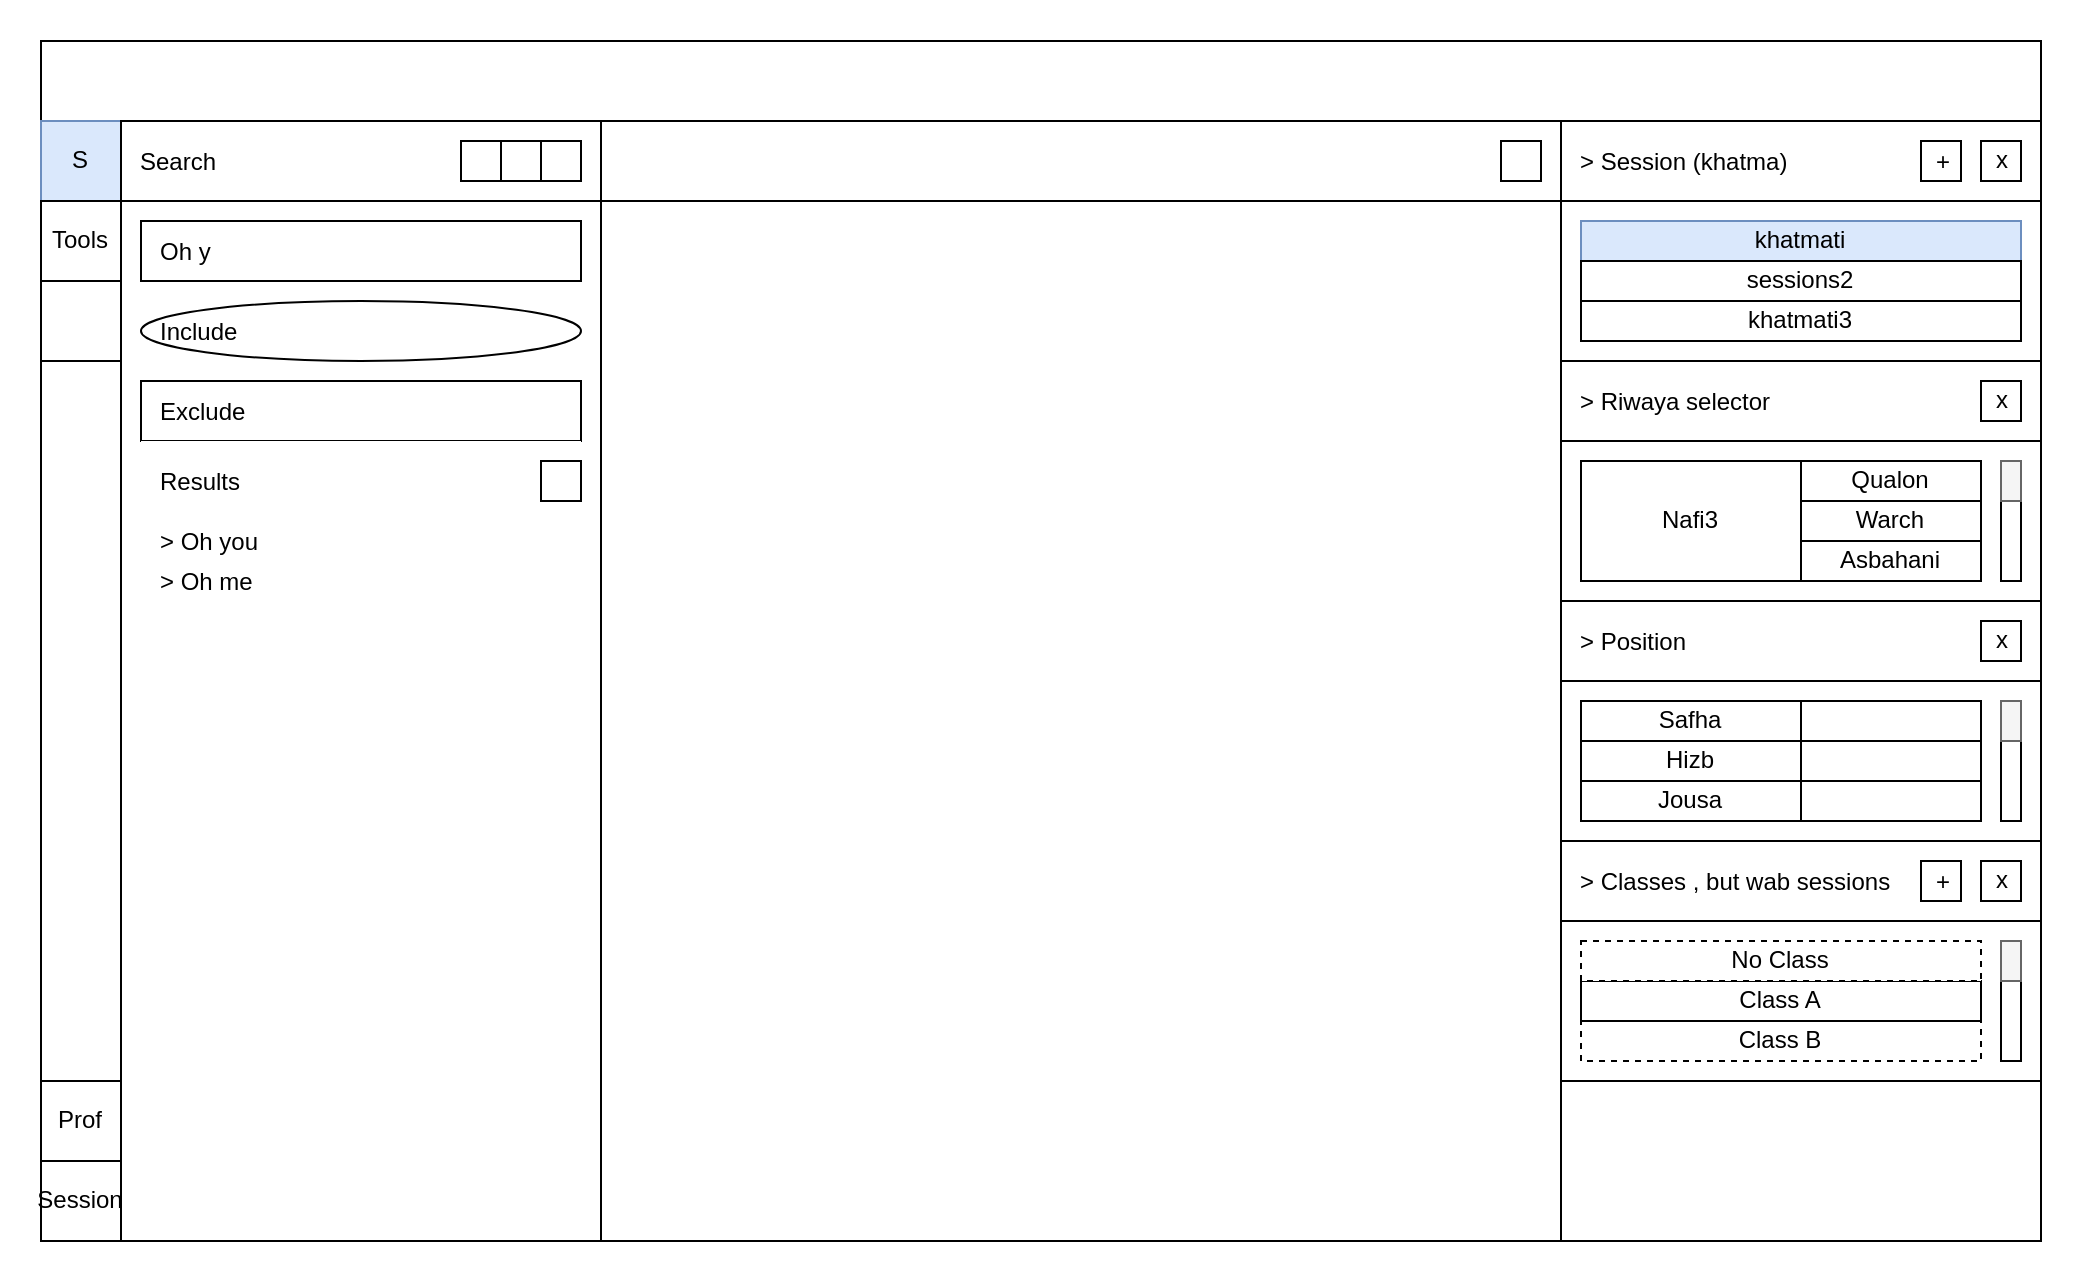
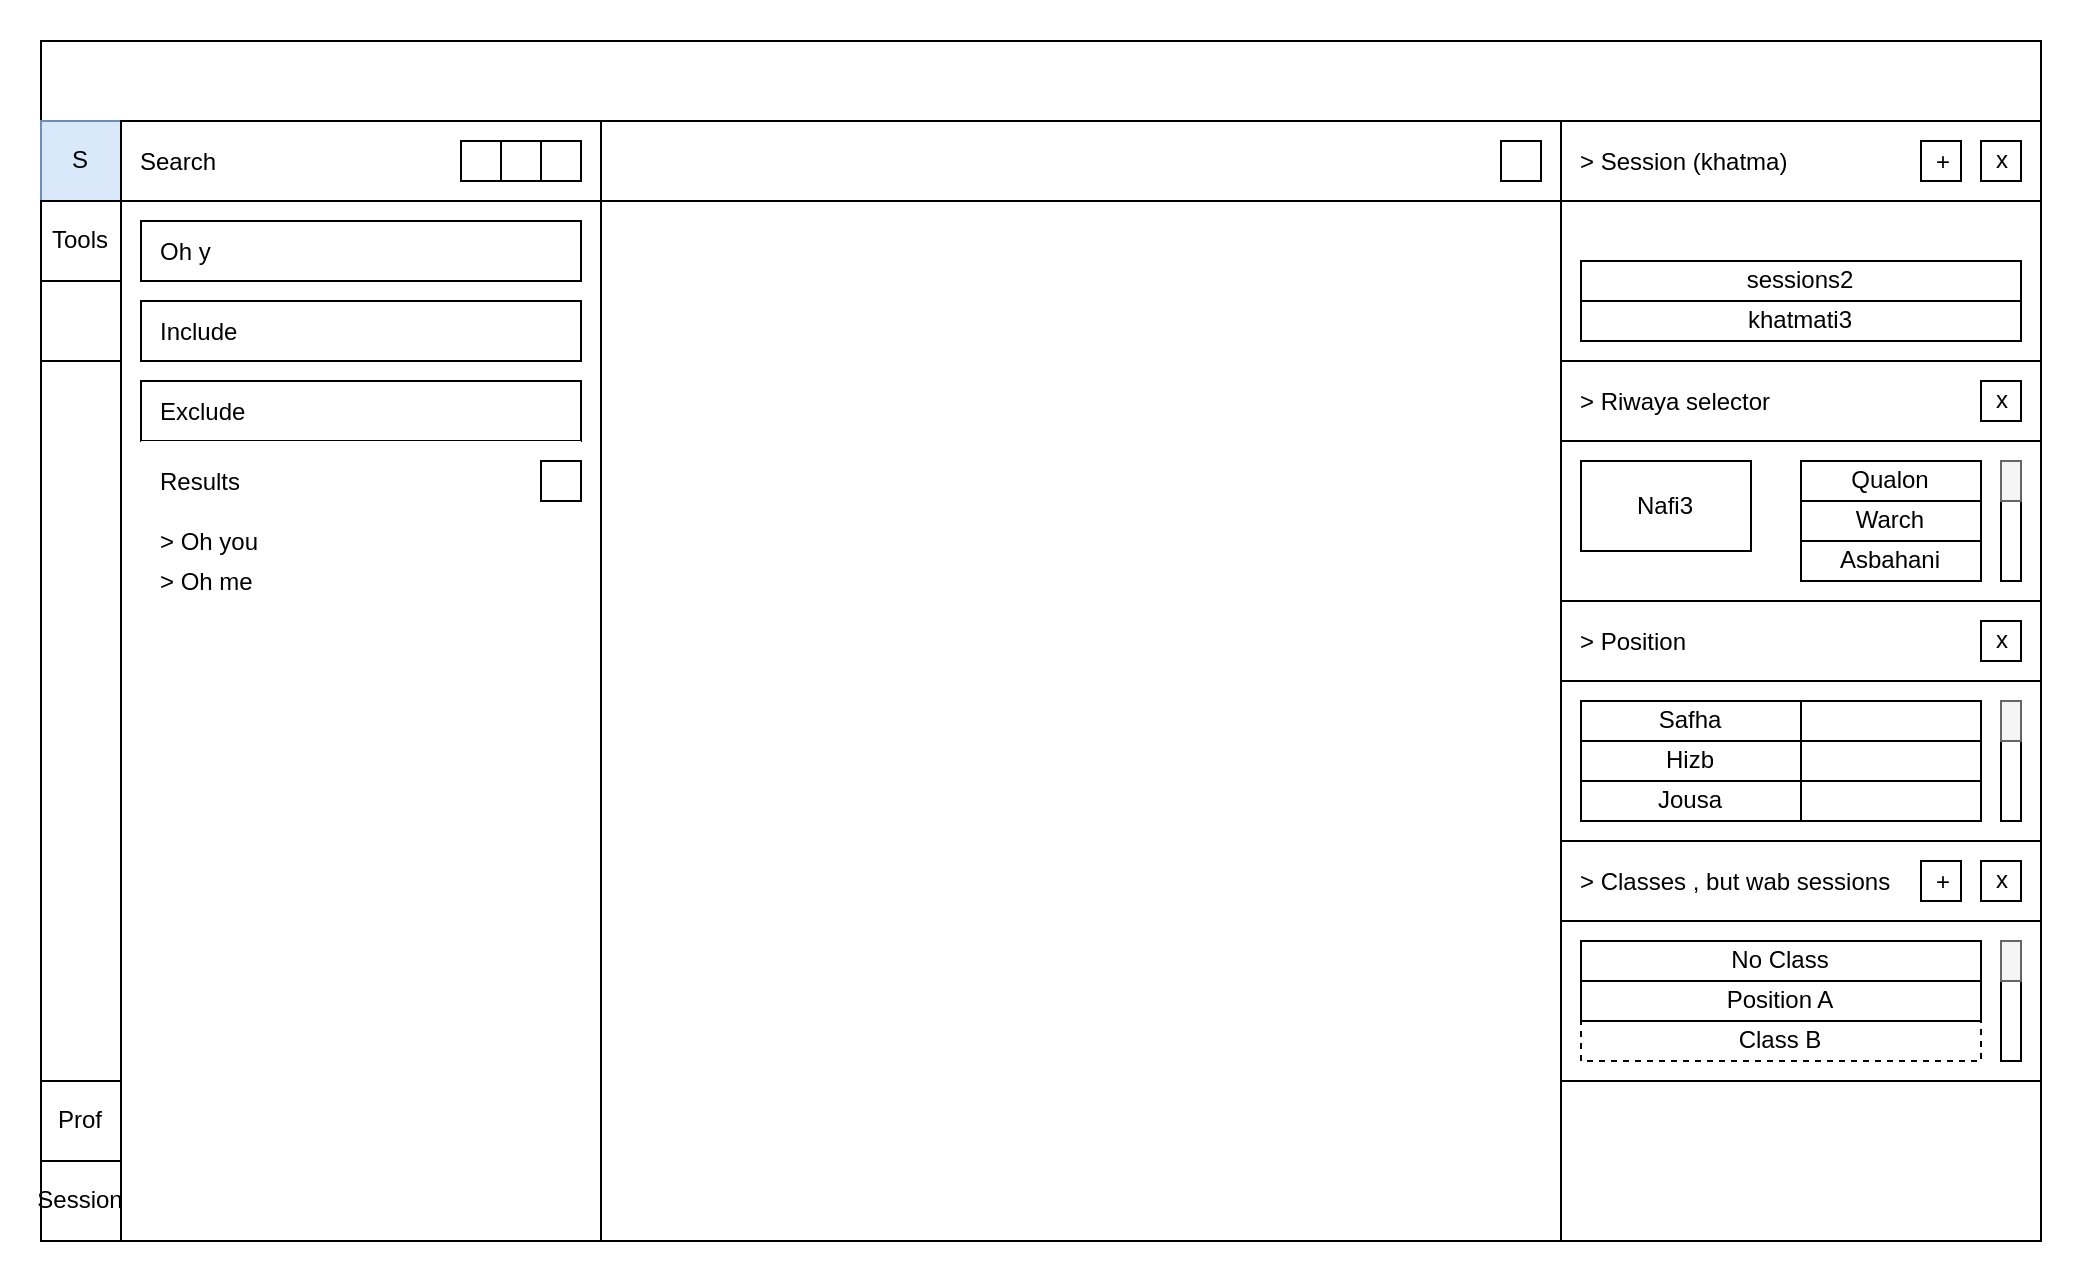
(1801, 241) -> none
(361, 331) -> (361, 331)
(1691, 521) -> (1666, 506)
(1781, 961) -> (1781, 961)
(1781, 1001) -> (1781, 1001)
